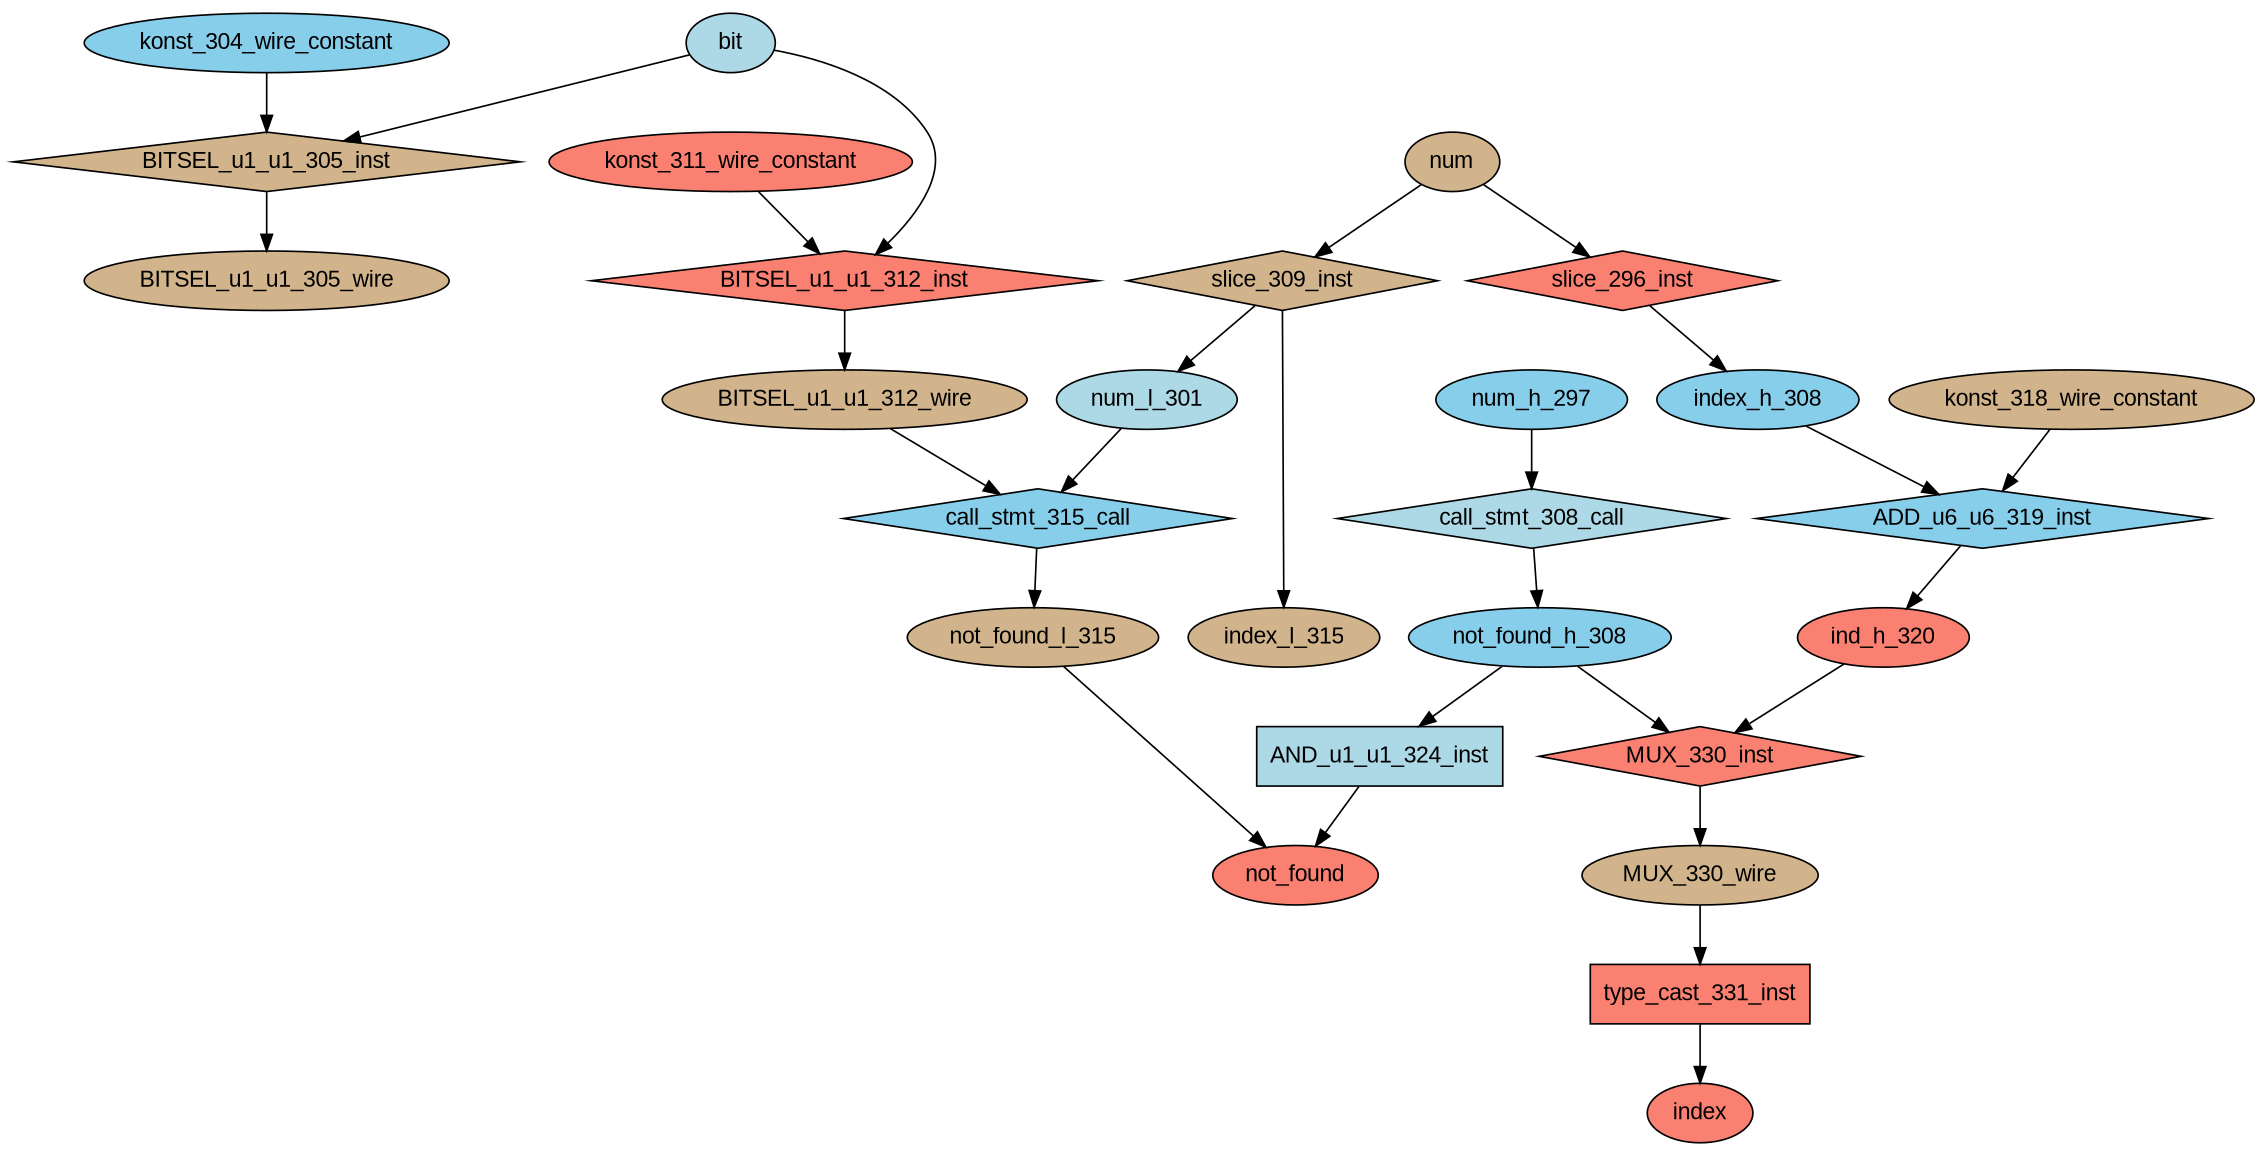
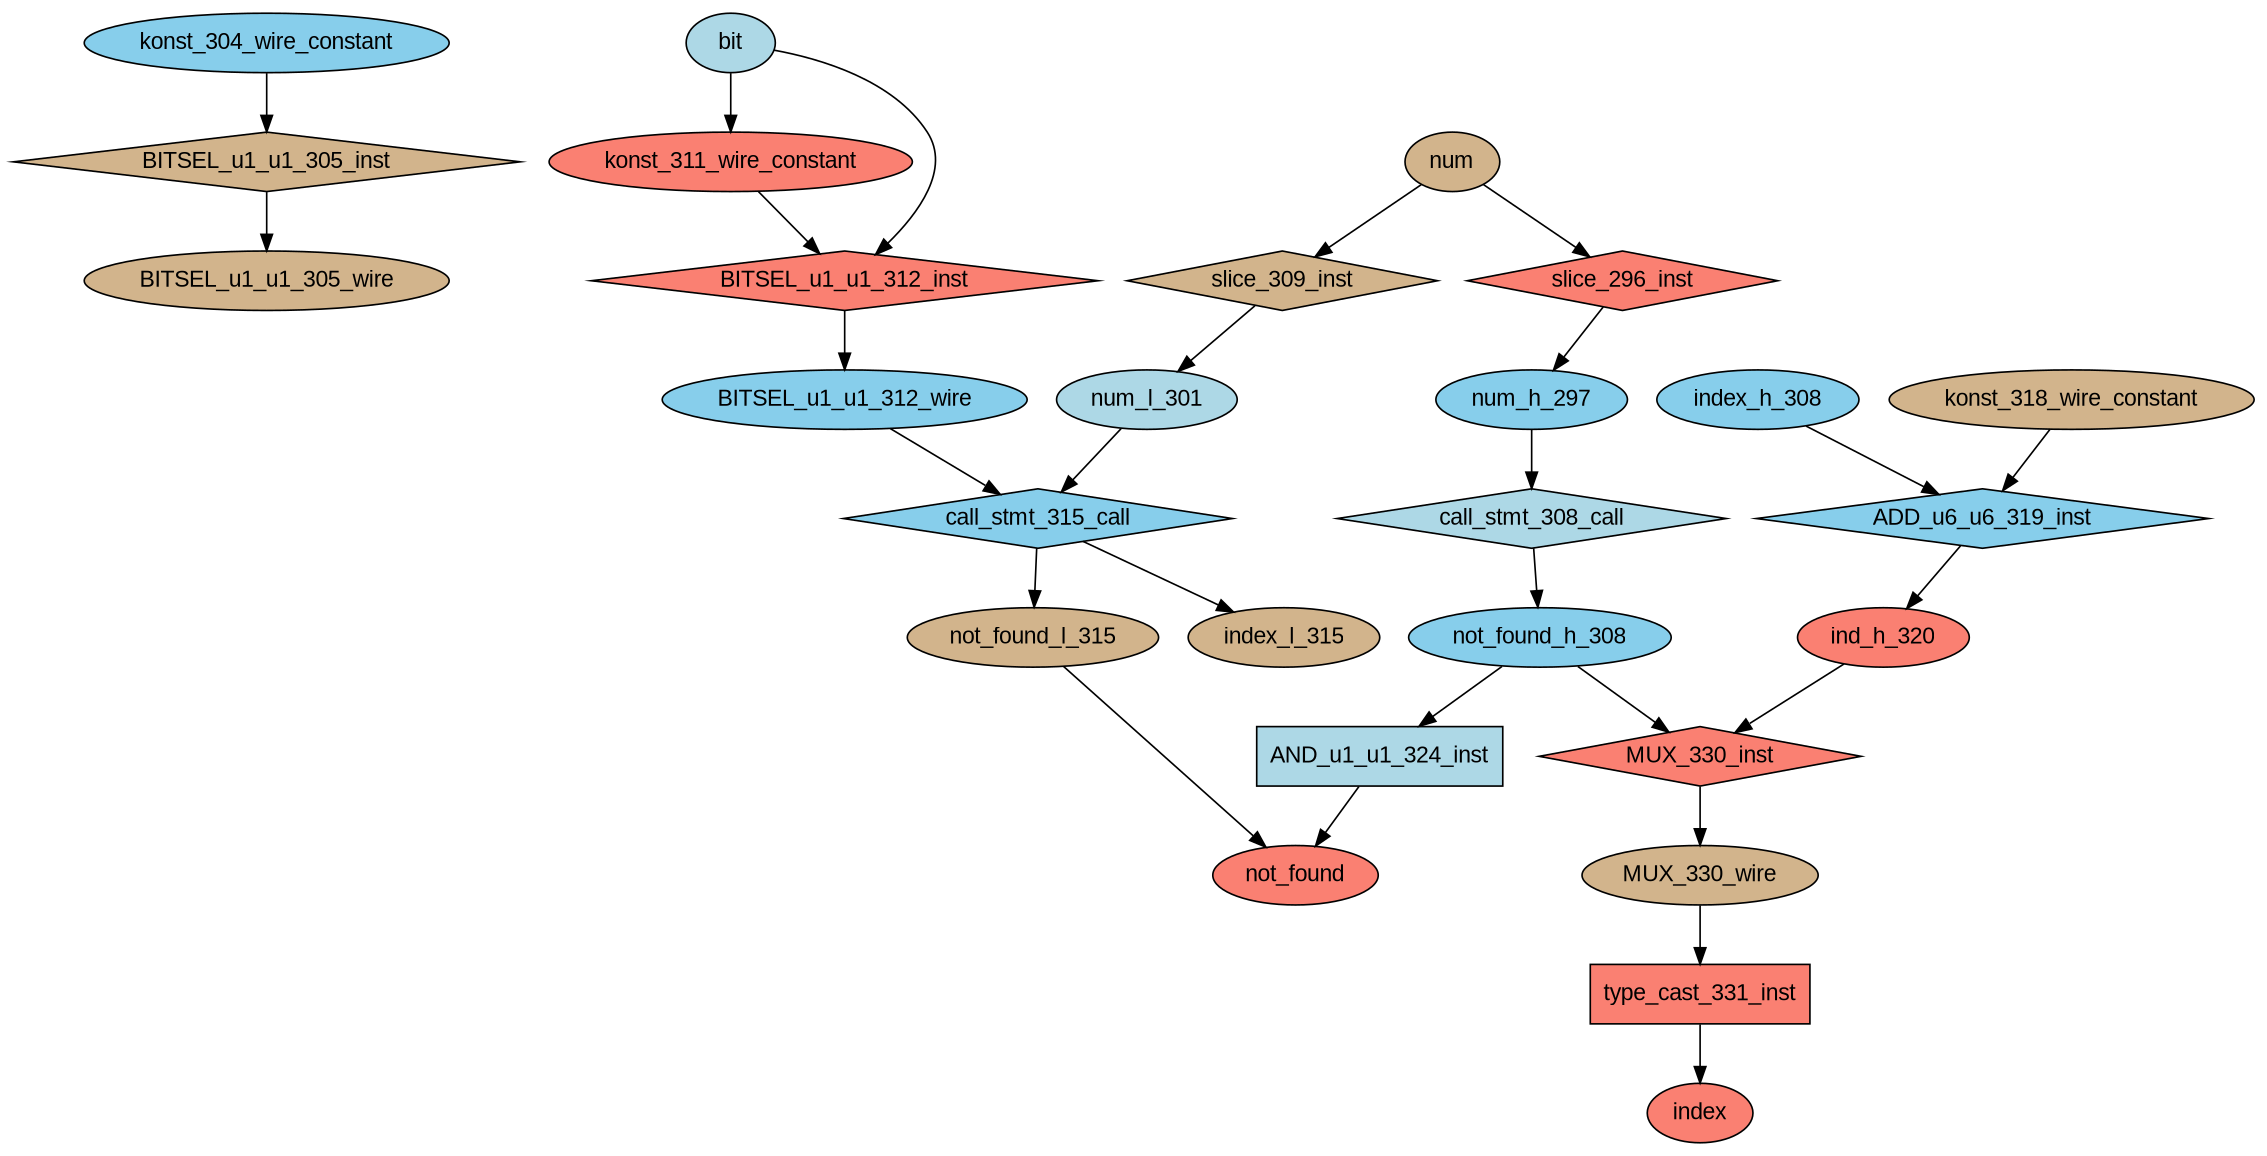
(525, 96) -> (731, 94)
(1682, 333) -> (1584, 332)
(845, 400) -> (845, 400)
(1283, 451) -> (1151, 573)
